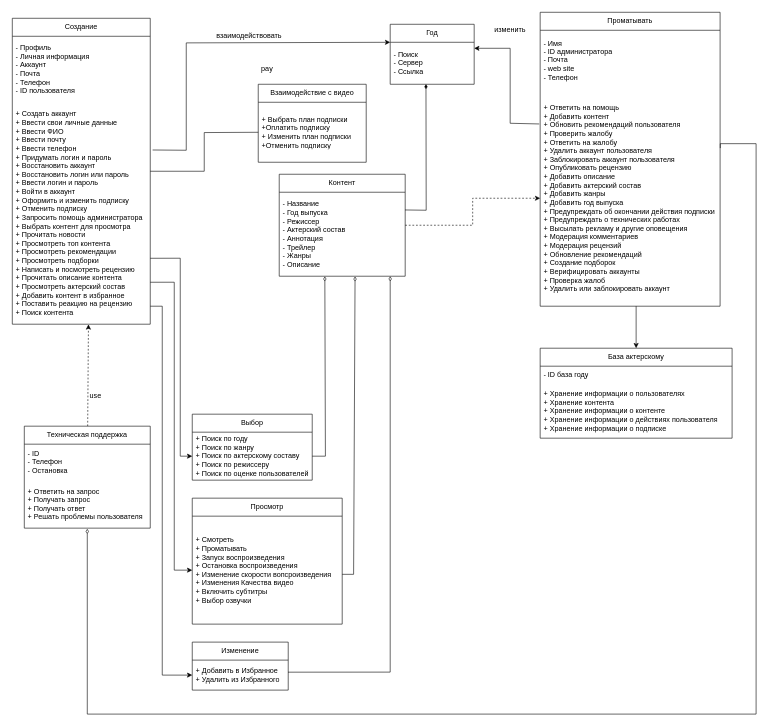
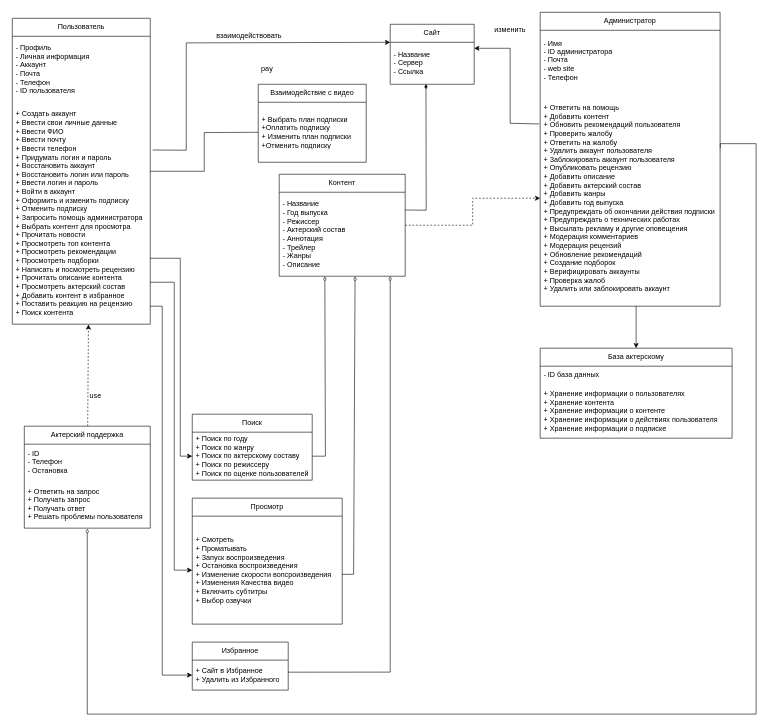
(630, 21) -> (630, 21)
(81, 27) -> (81, 27)
(432, 33) -> (432, 33)
(409, 63) -> (413, 63)
(569, 375) -> (573, 375)
(252, 423) -> (252, 423)
(87, 435) -> (87, 435)
(240, 651) -> (240, 651)
(239, 675) -> (239, 675)
